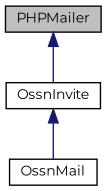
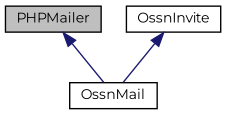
(53, 65) -> (88, 63)
